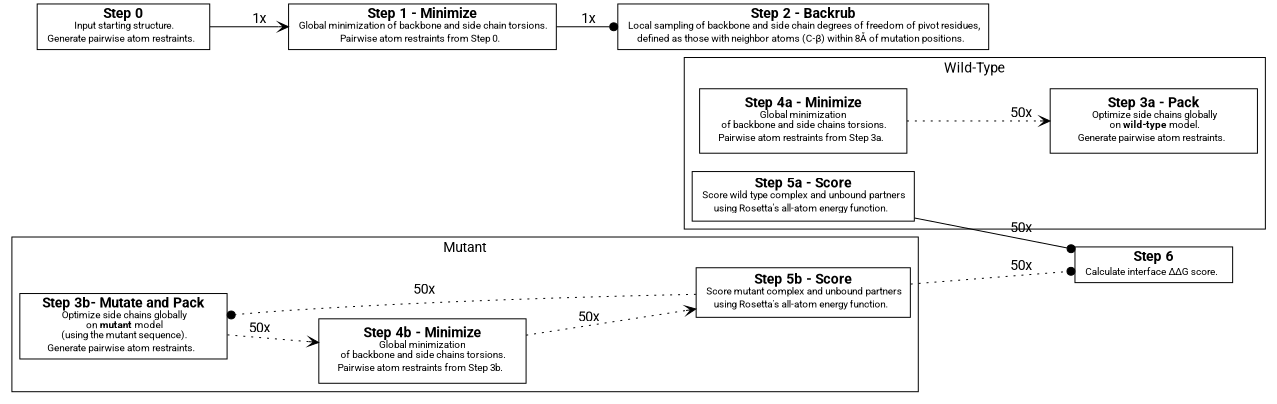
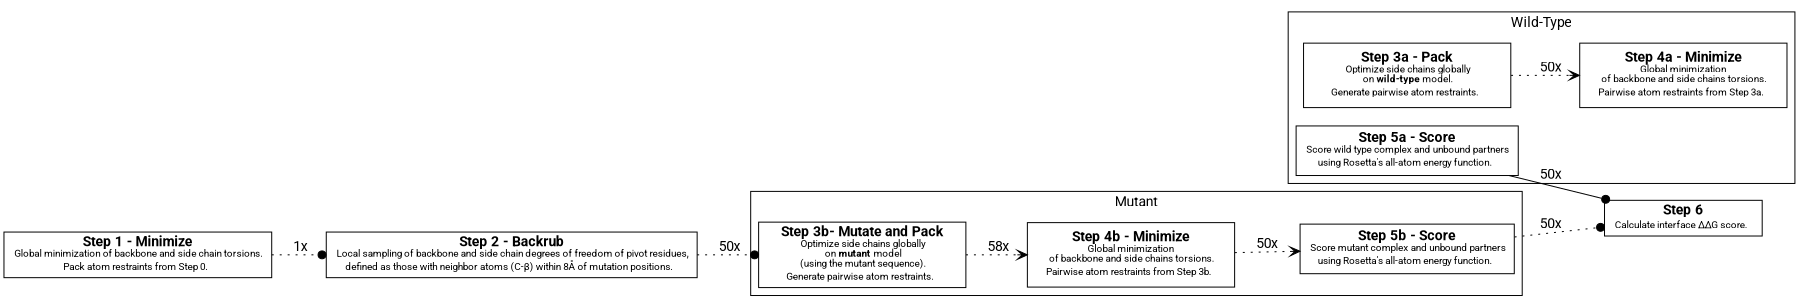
(123, 27) -> none
(583, 27) -> (295, 255)
(420, 39) -> (136, 267)
(973, 121) -> (1540, 75)
(465, 301) -> (724, 255)
(258, 329) -> (997, 247)
